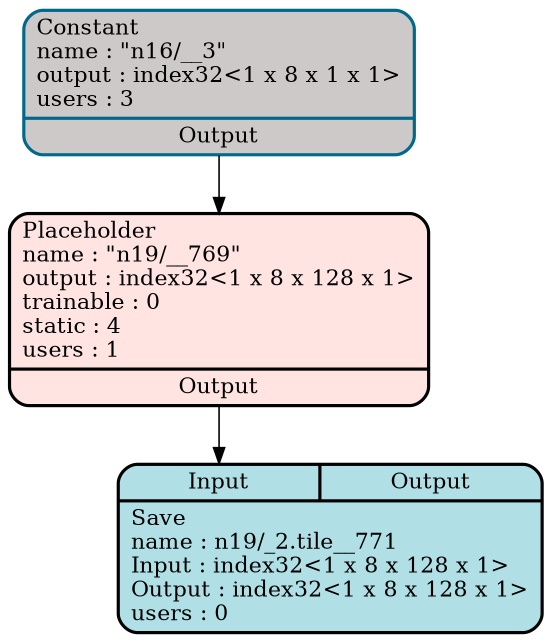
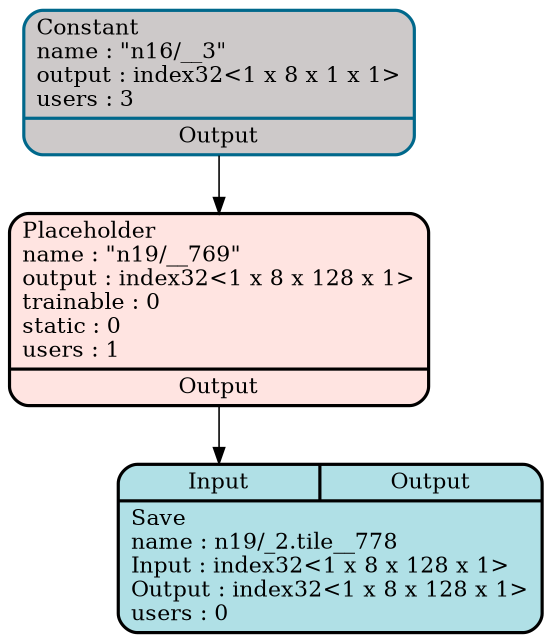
(72, 326) -> (72, 326)
(265, 542) -> (265, 542)
